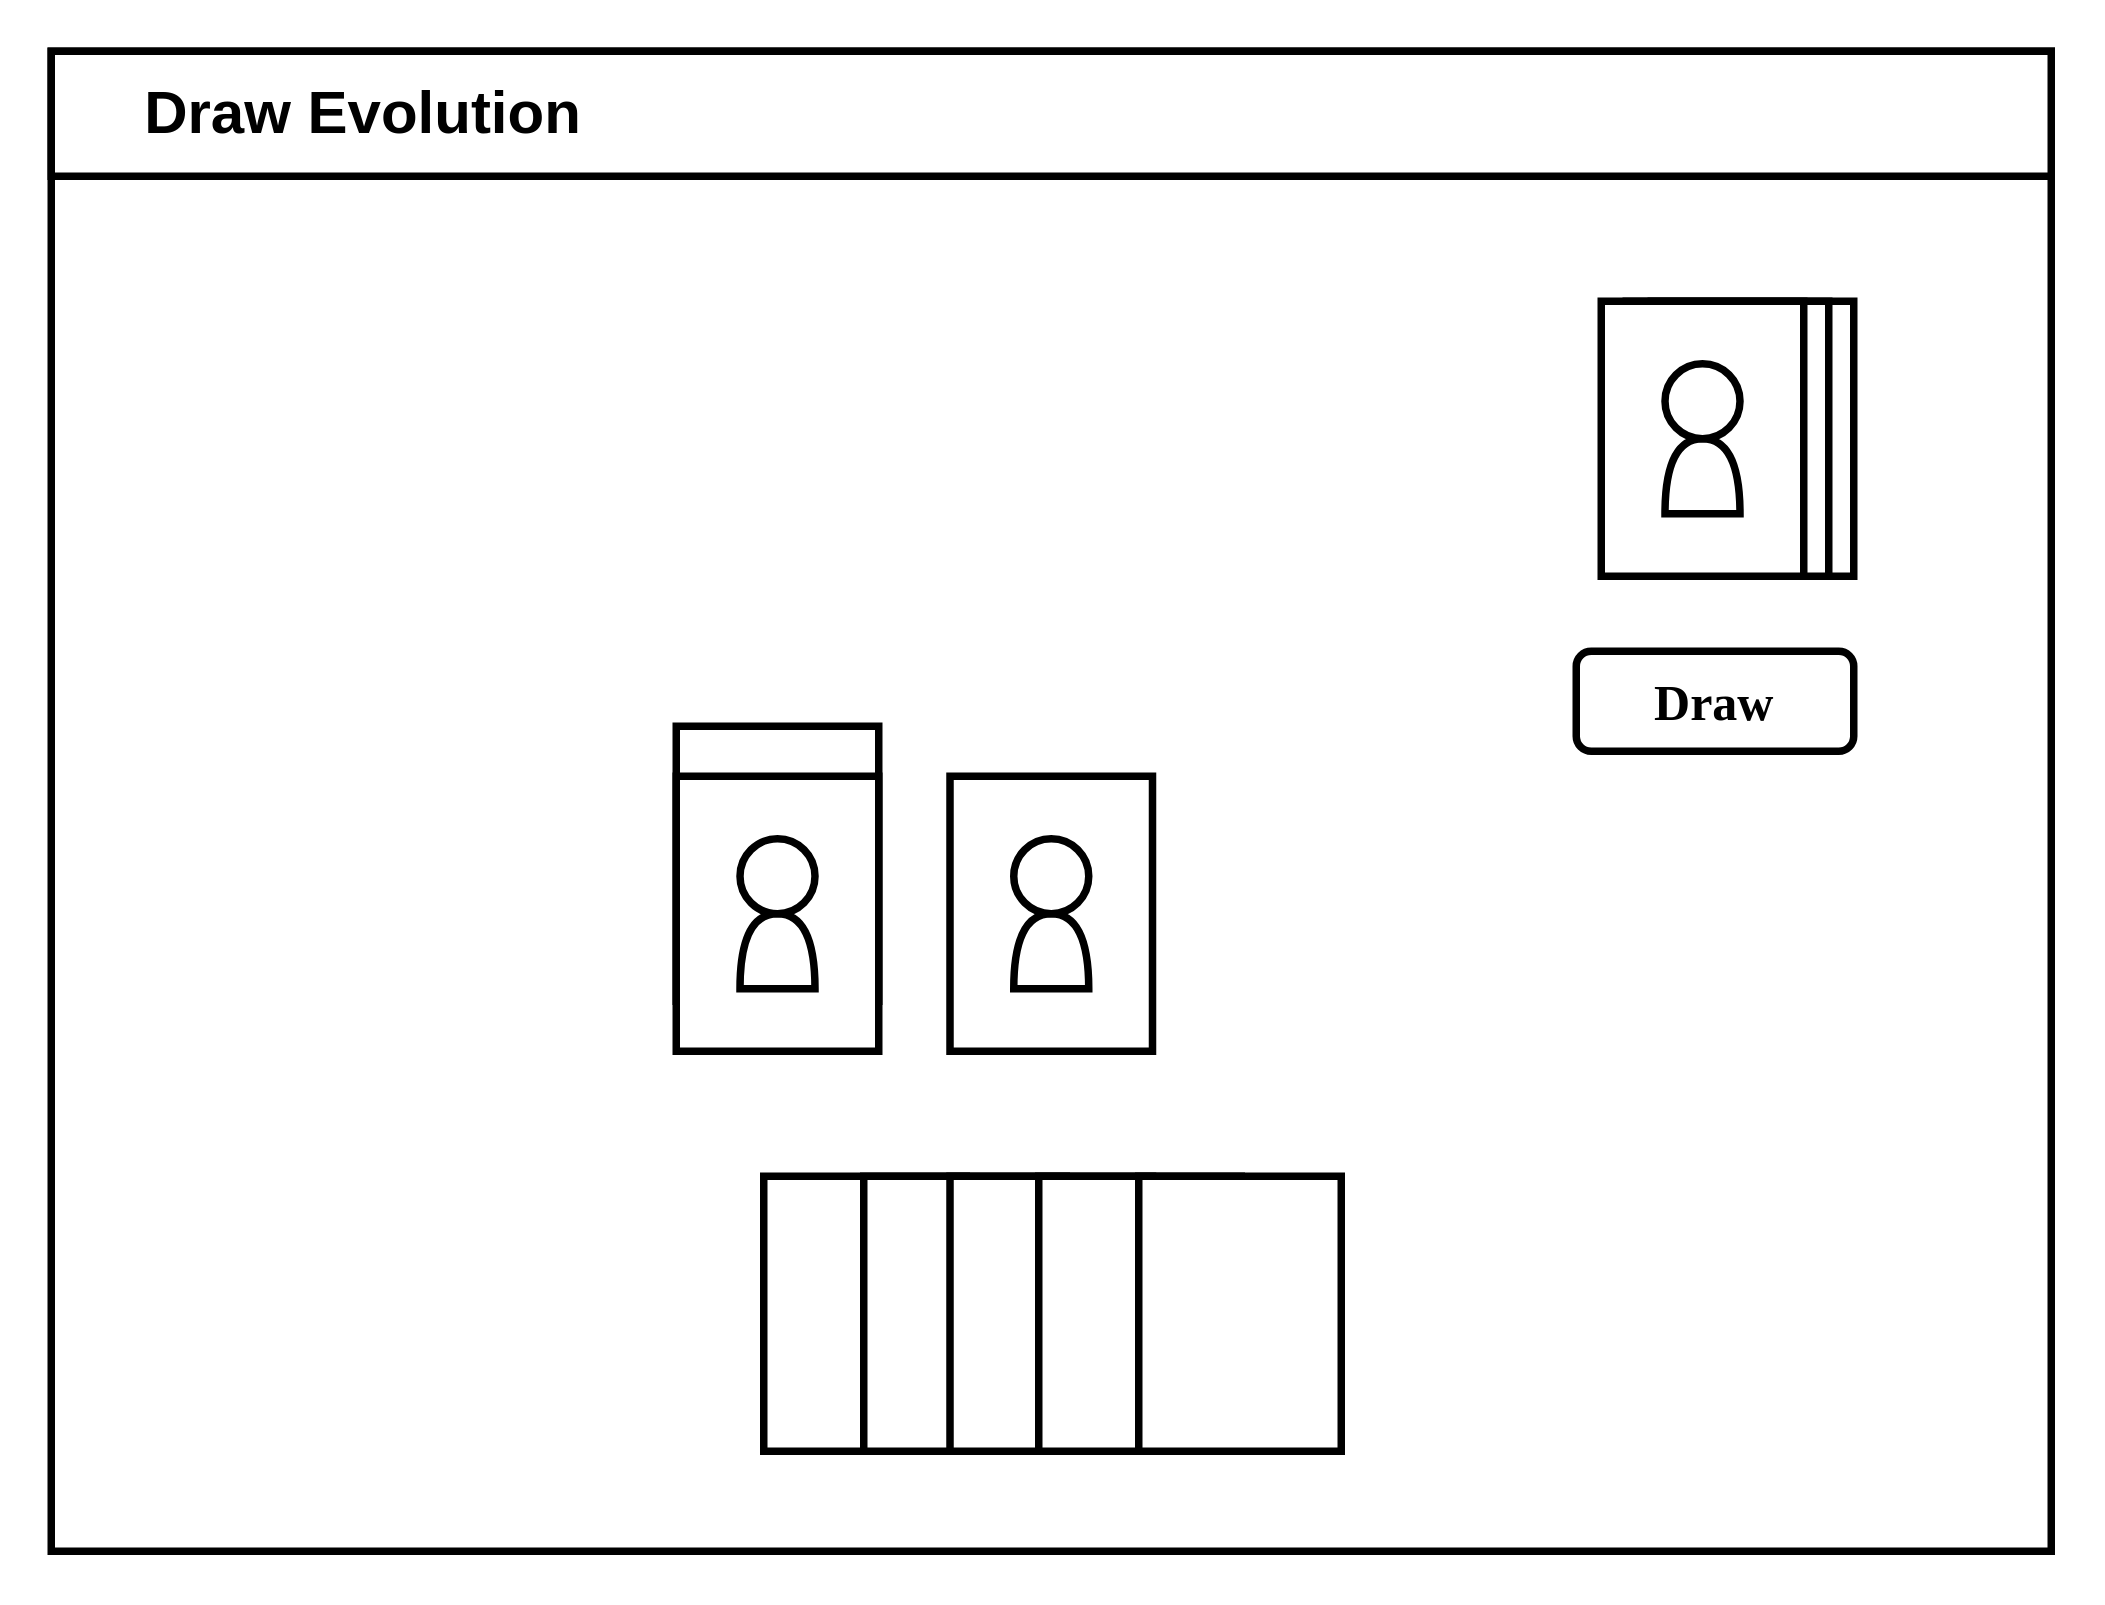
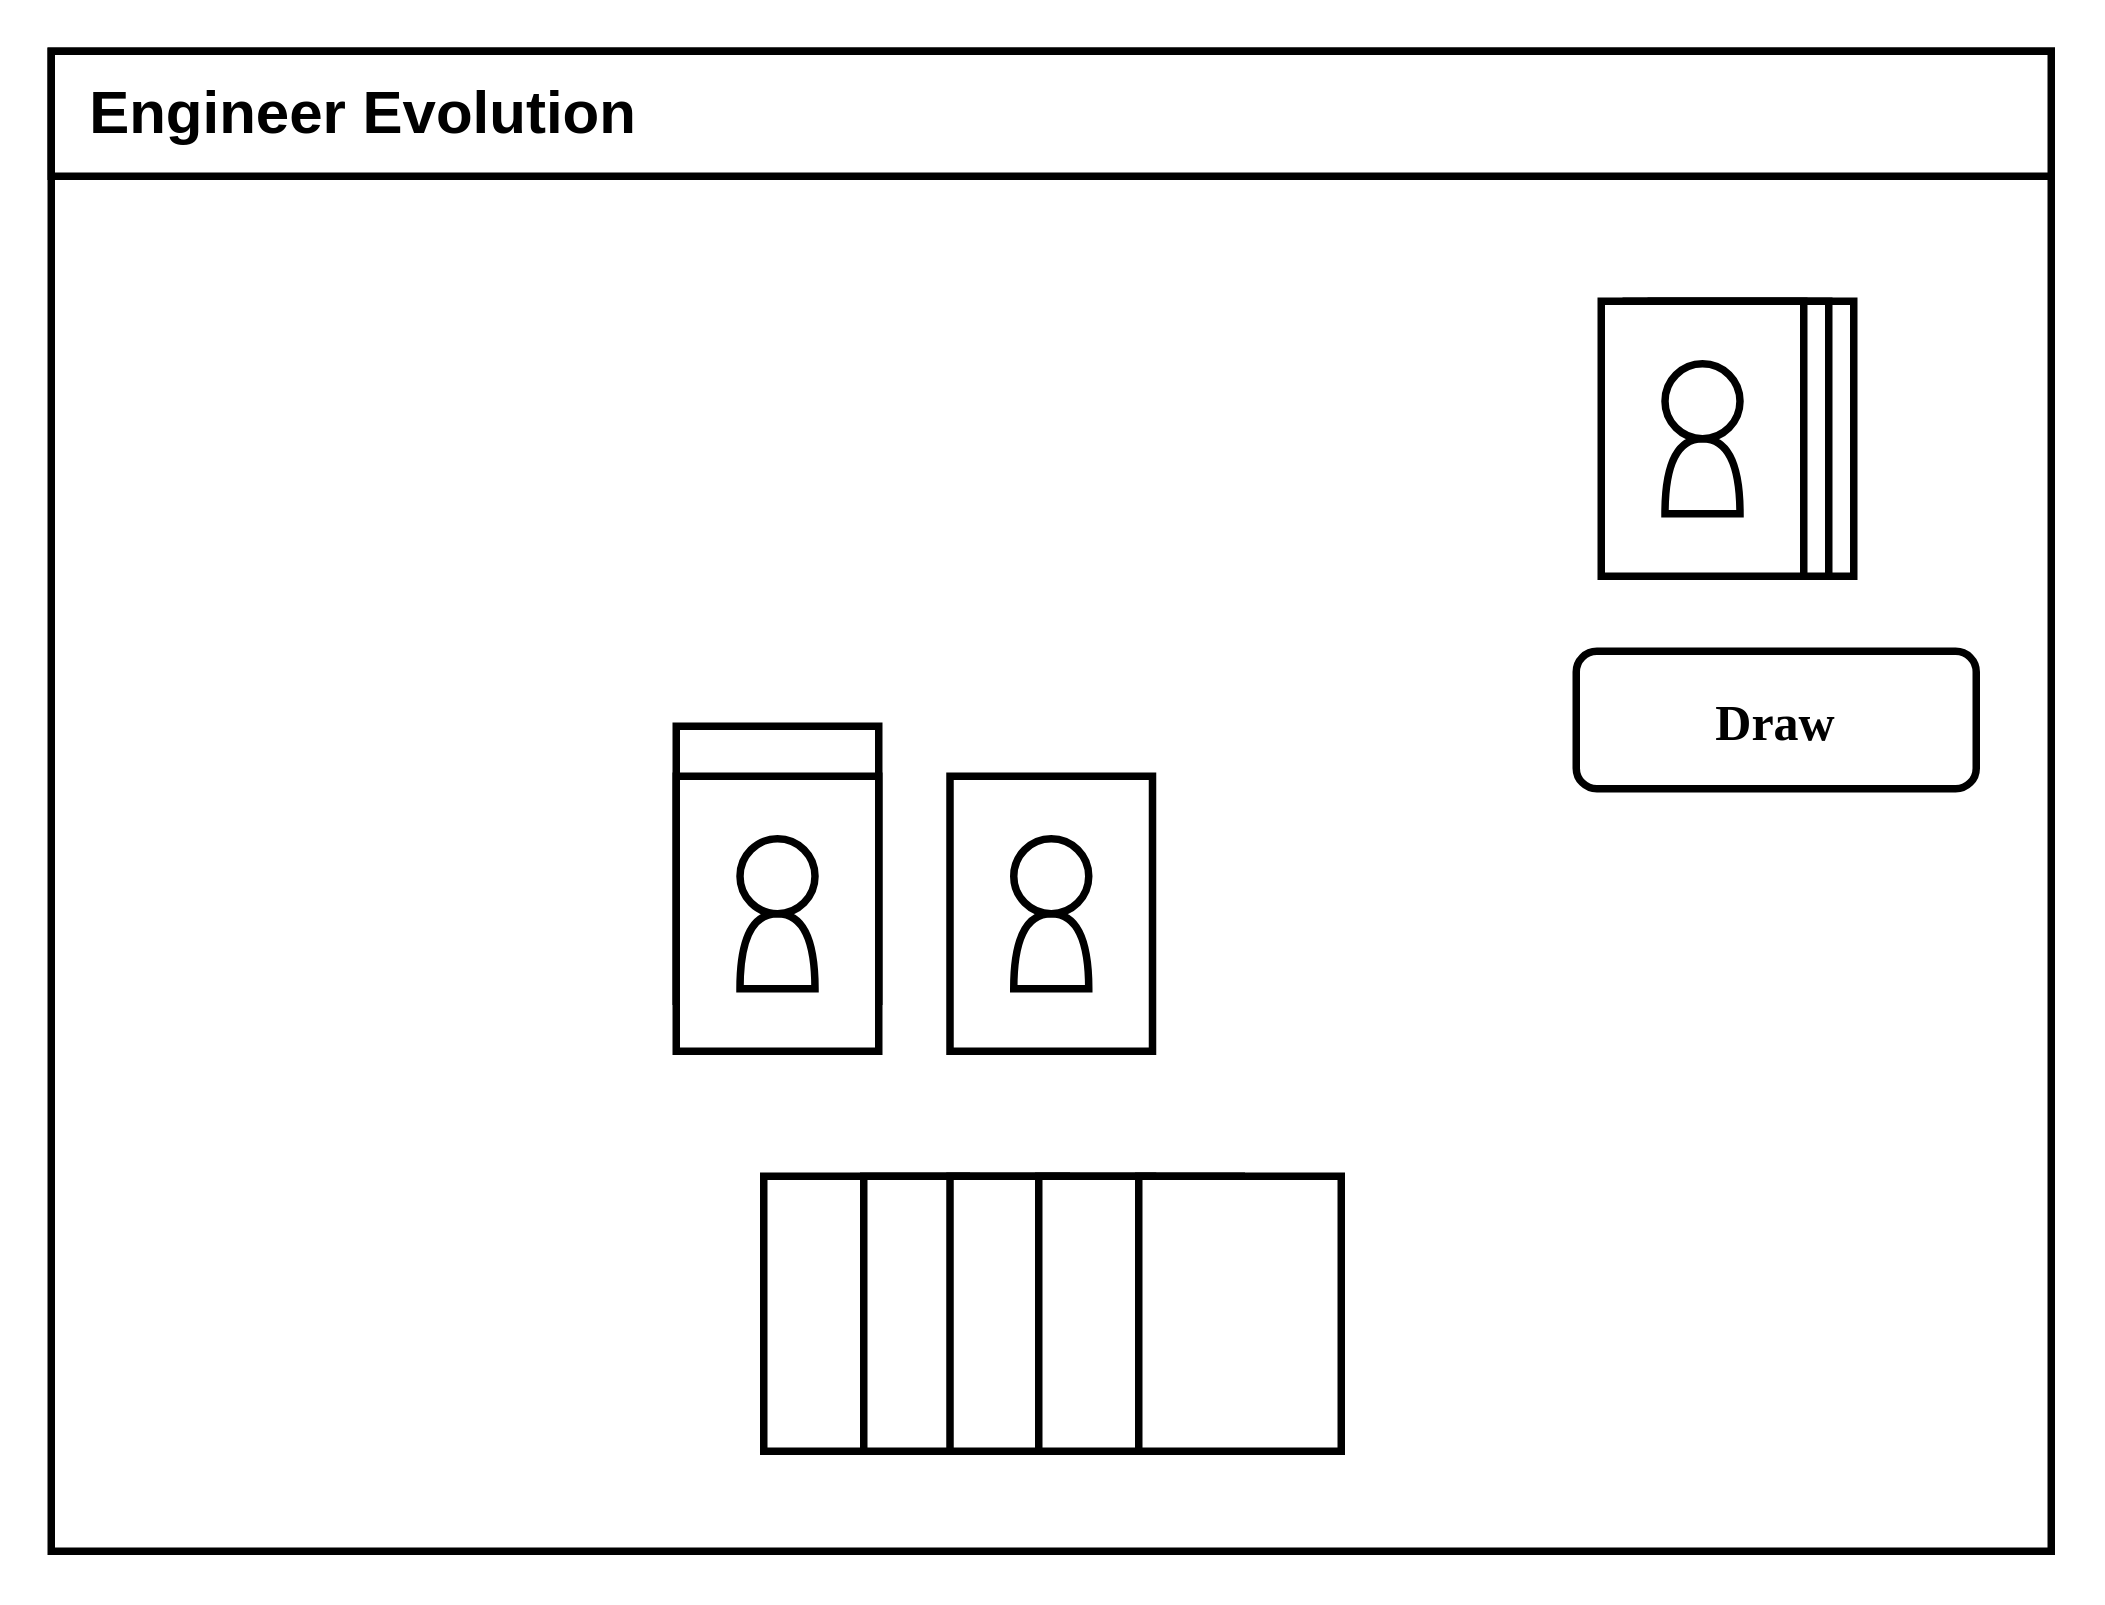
(364, 114) -> (364, 114)
(1715, 701) -> (1776, 720)
